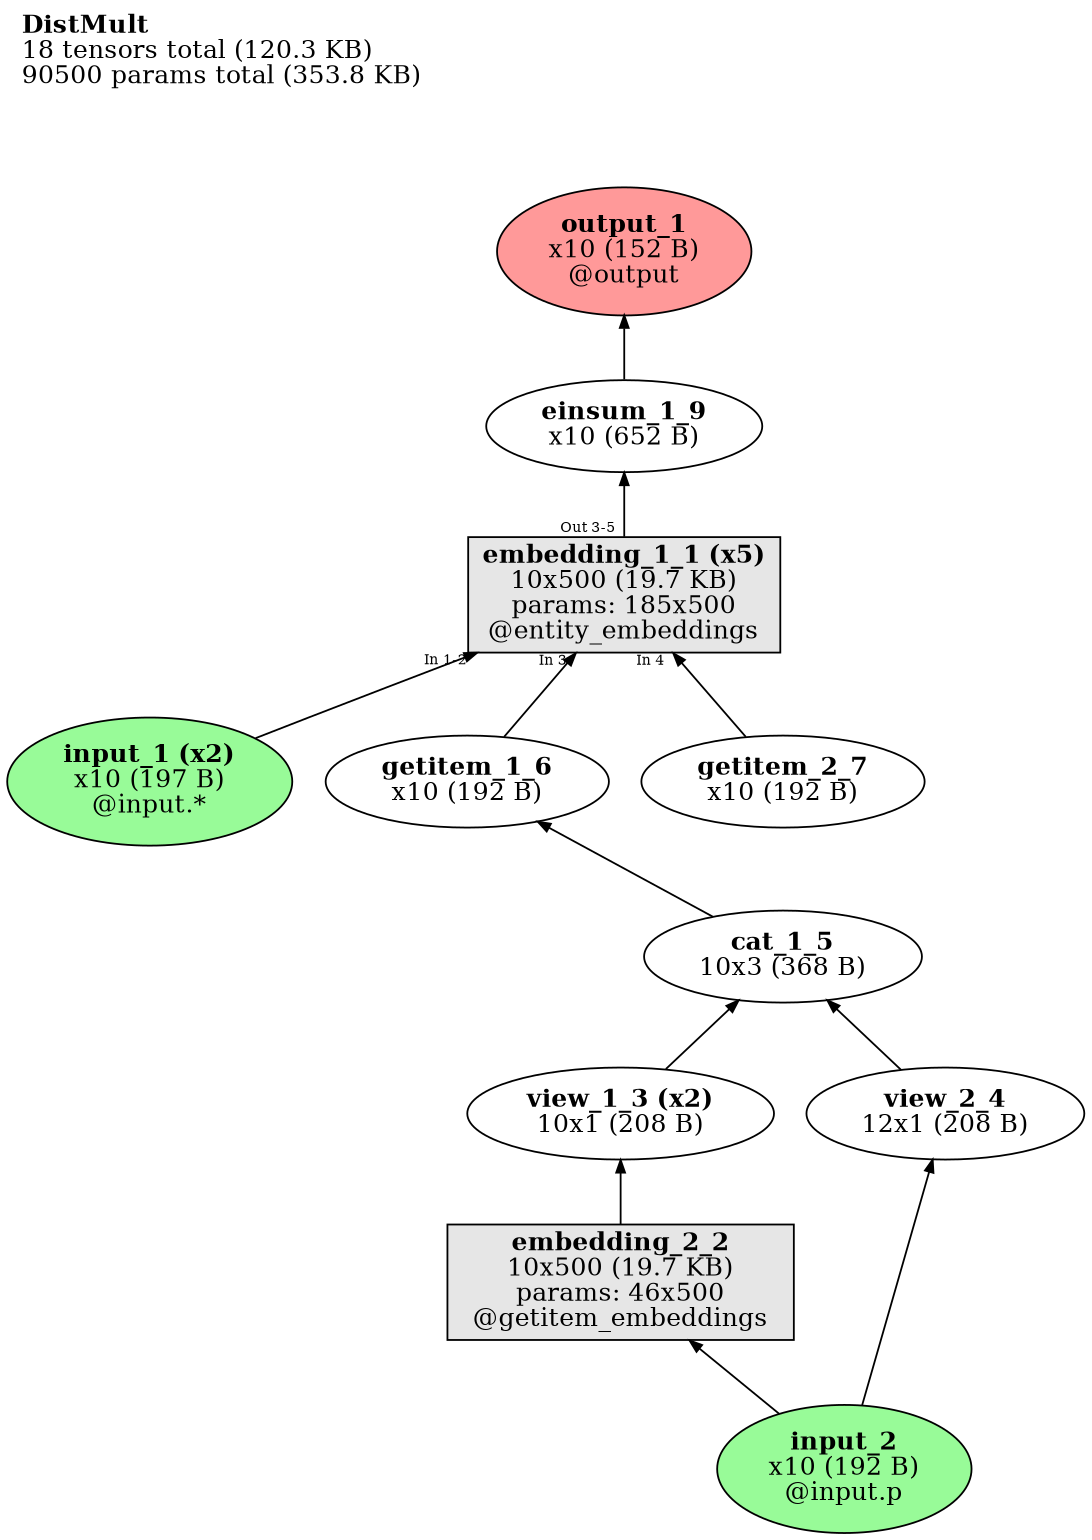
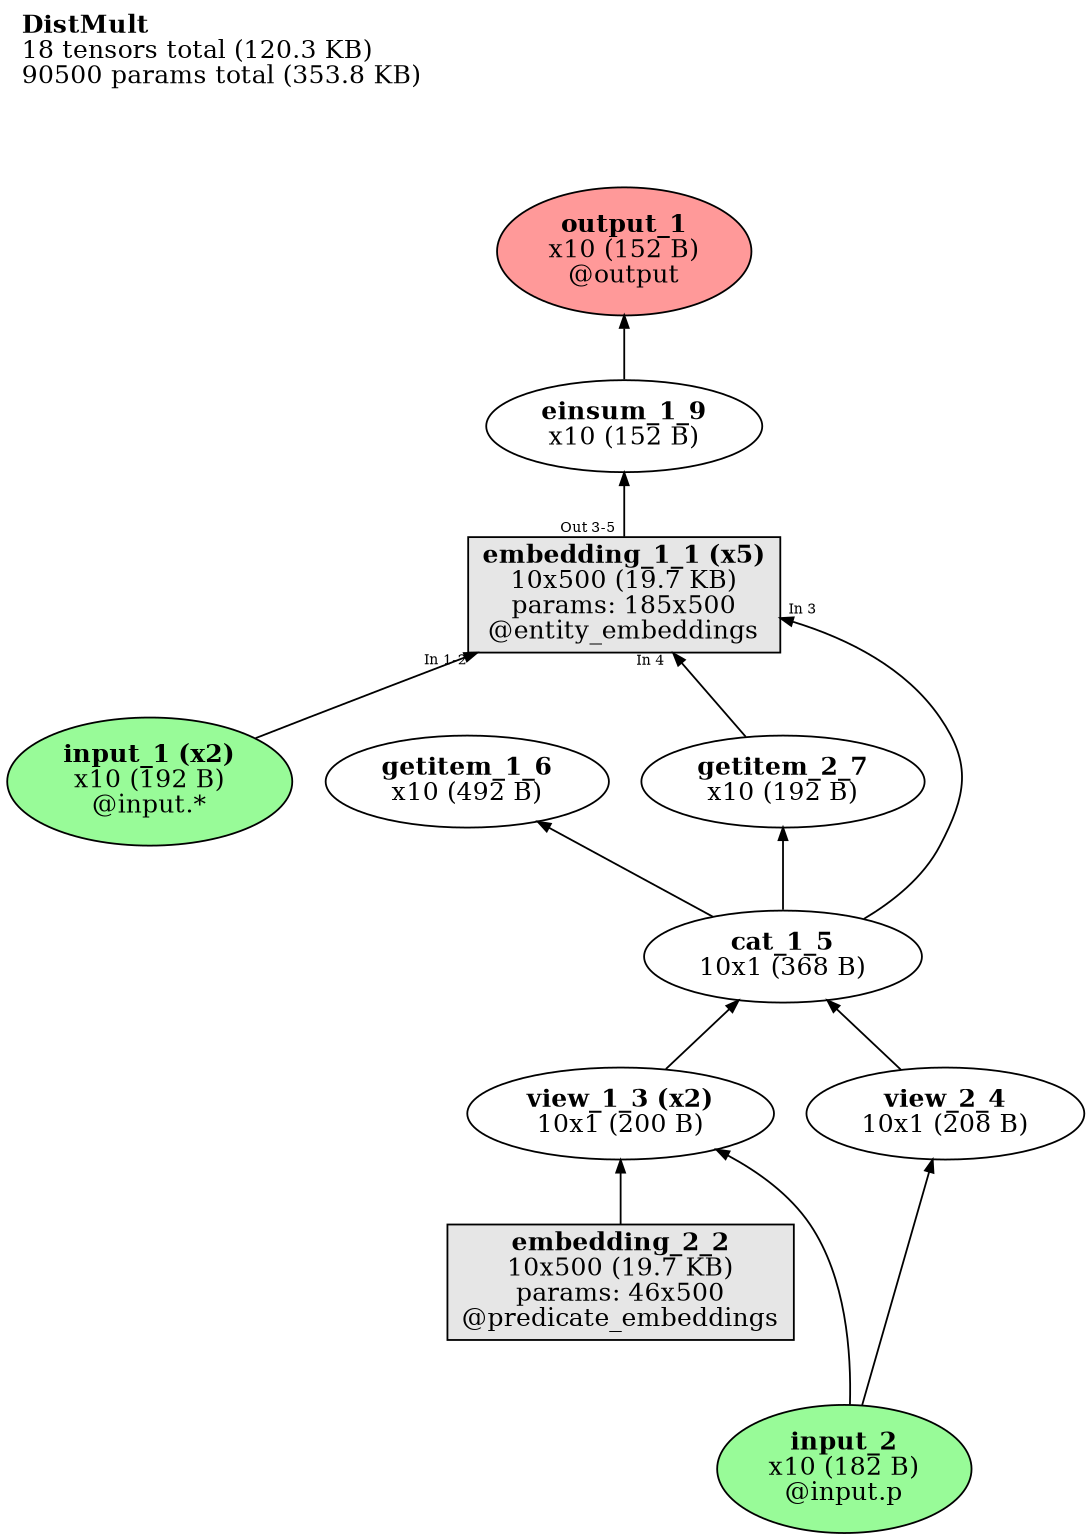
(624, 437) -> (624, 437)
(536, 700) -> (956, 746)
(150, 780) -> (150, 780)
(467, 792) -> (467, 792)
none -> (783, 875)
(783, 967) -> (783, 967)
(621, 1124) -> (621, 1124)
(945, 1124) -> (945, 1124)
(621, 1318) -> (621, 1318)
(739, 1381) -> (828, 1259)
(844, 1467) -> (844, 1467)
